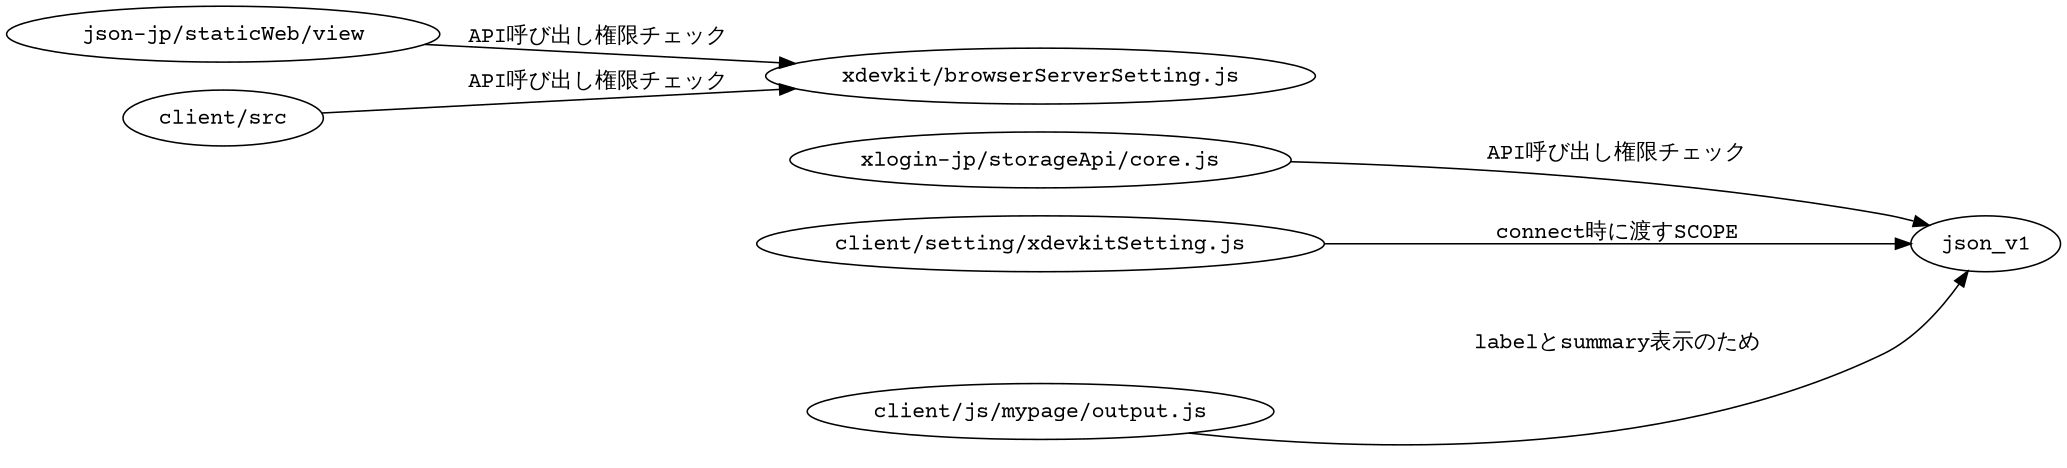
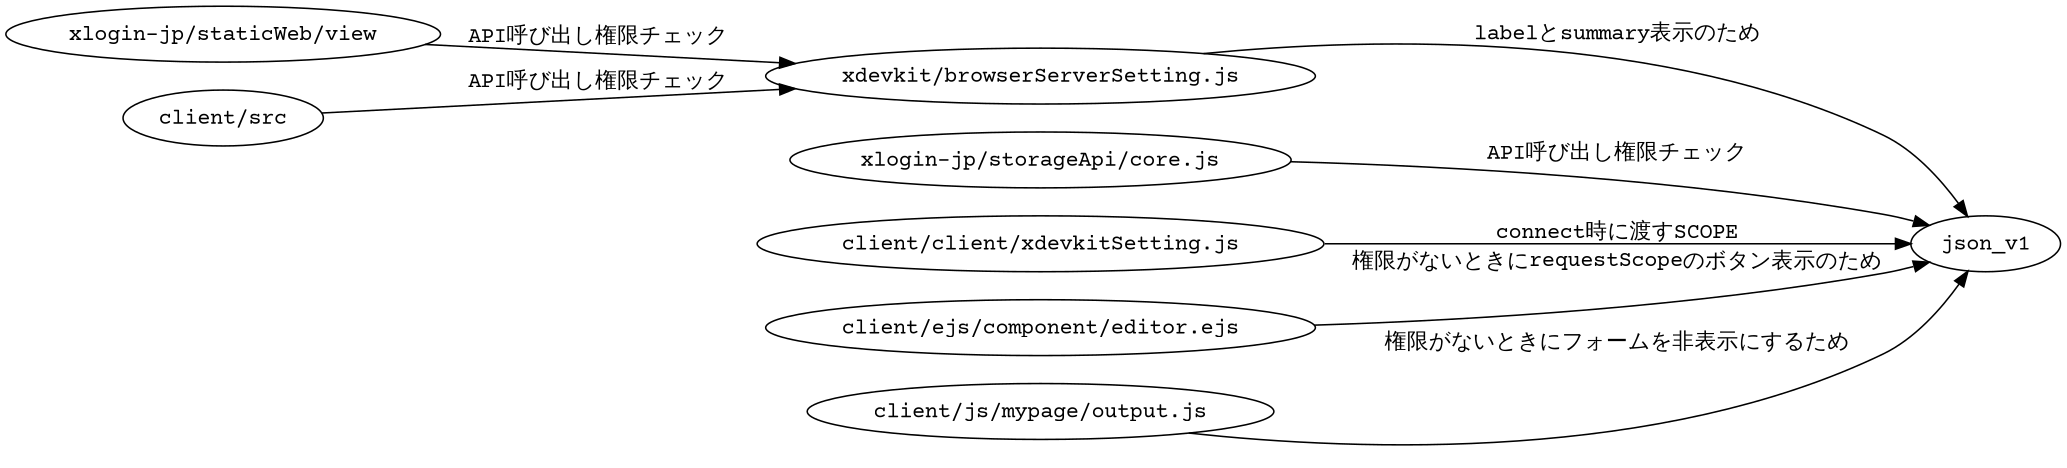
(223, 34) -> (223, 34)
none -> (1600, 57)
(1041, 244) -> (1041, 244)
none -> (1041, 328)
(1618, 342) -> (1618, 342)
